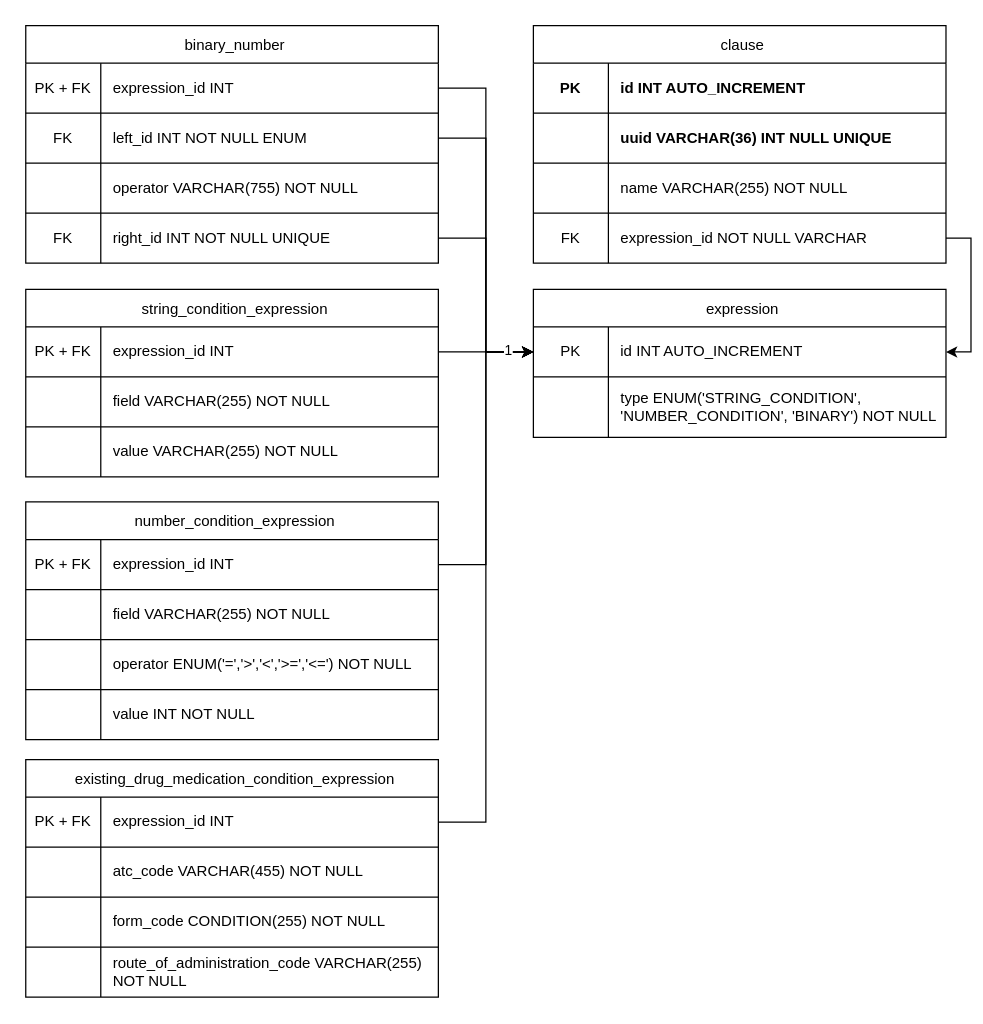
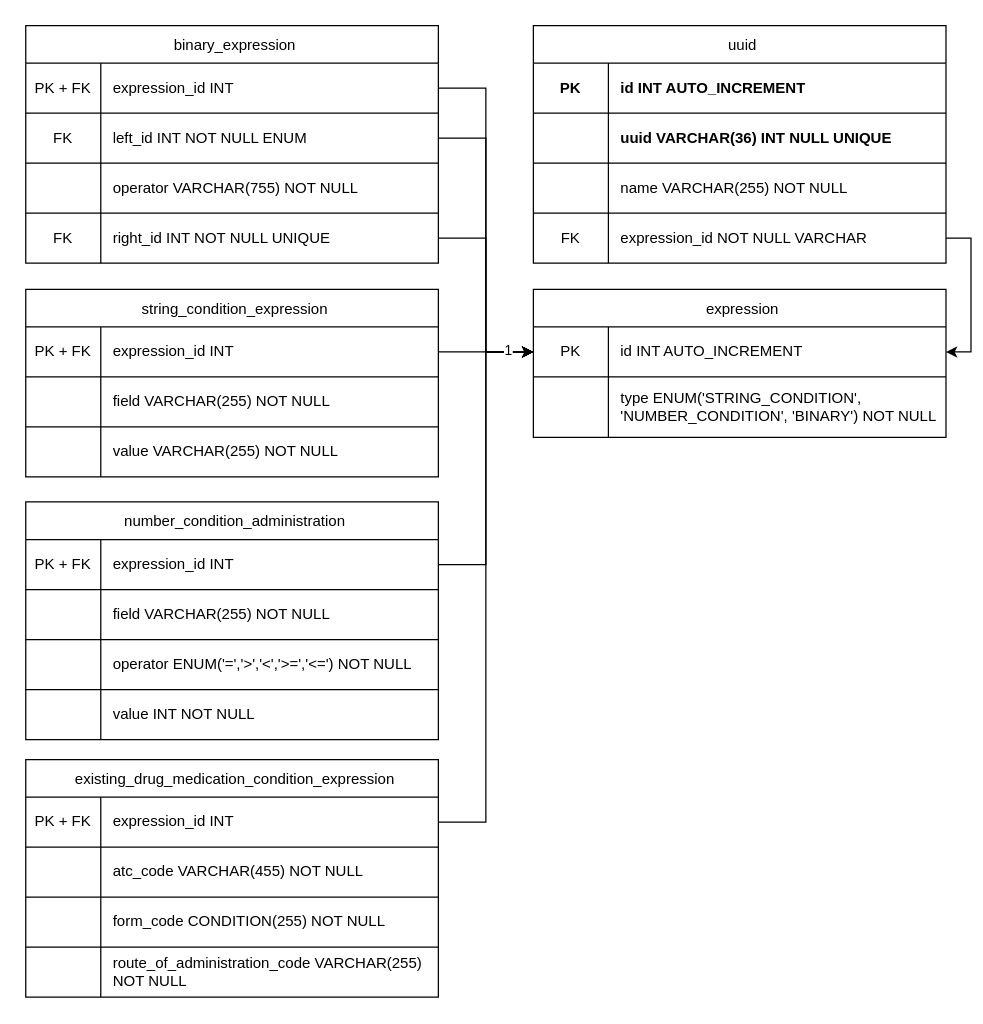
(234, 45) -> (234, 45)
(742, 45) -> (742, 45)
(234, 521) -> (234, 521)
